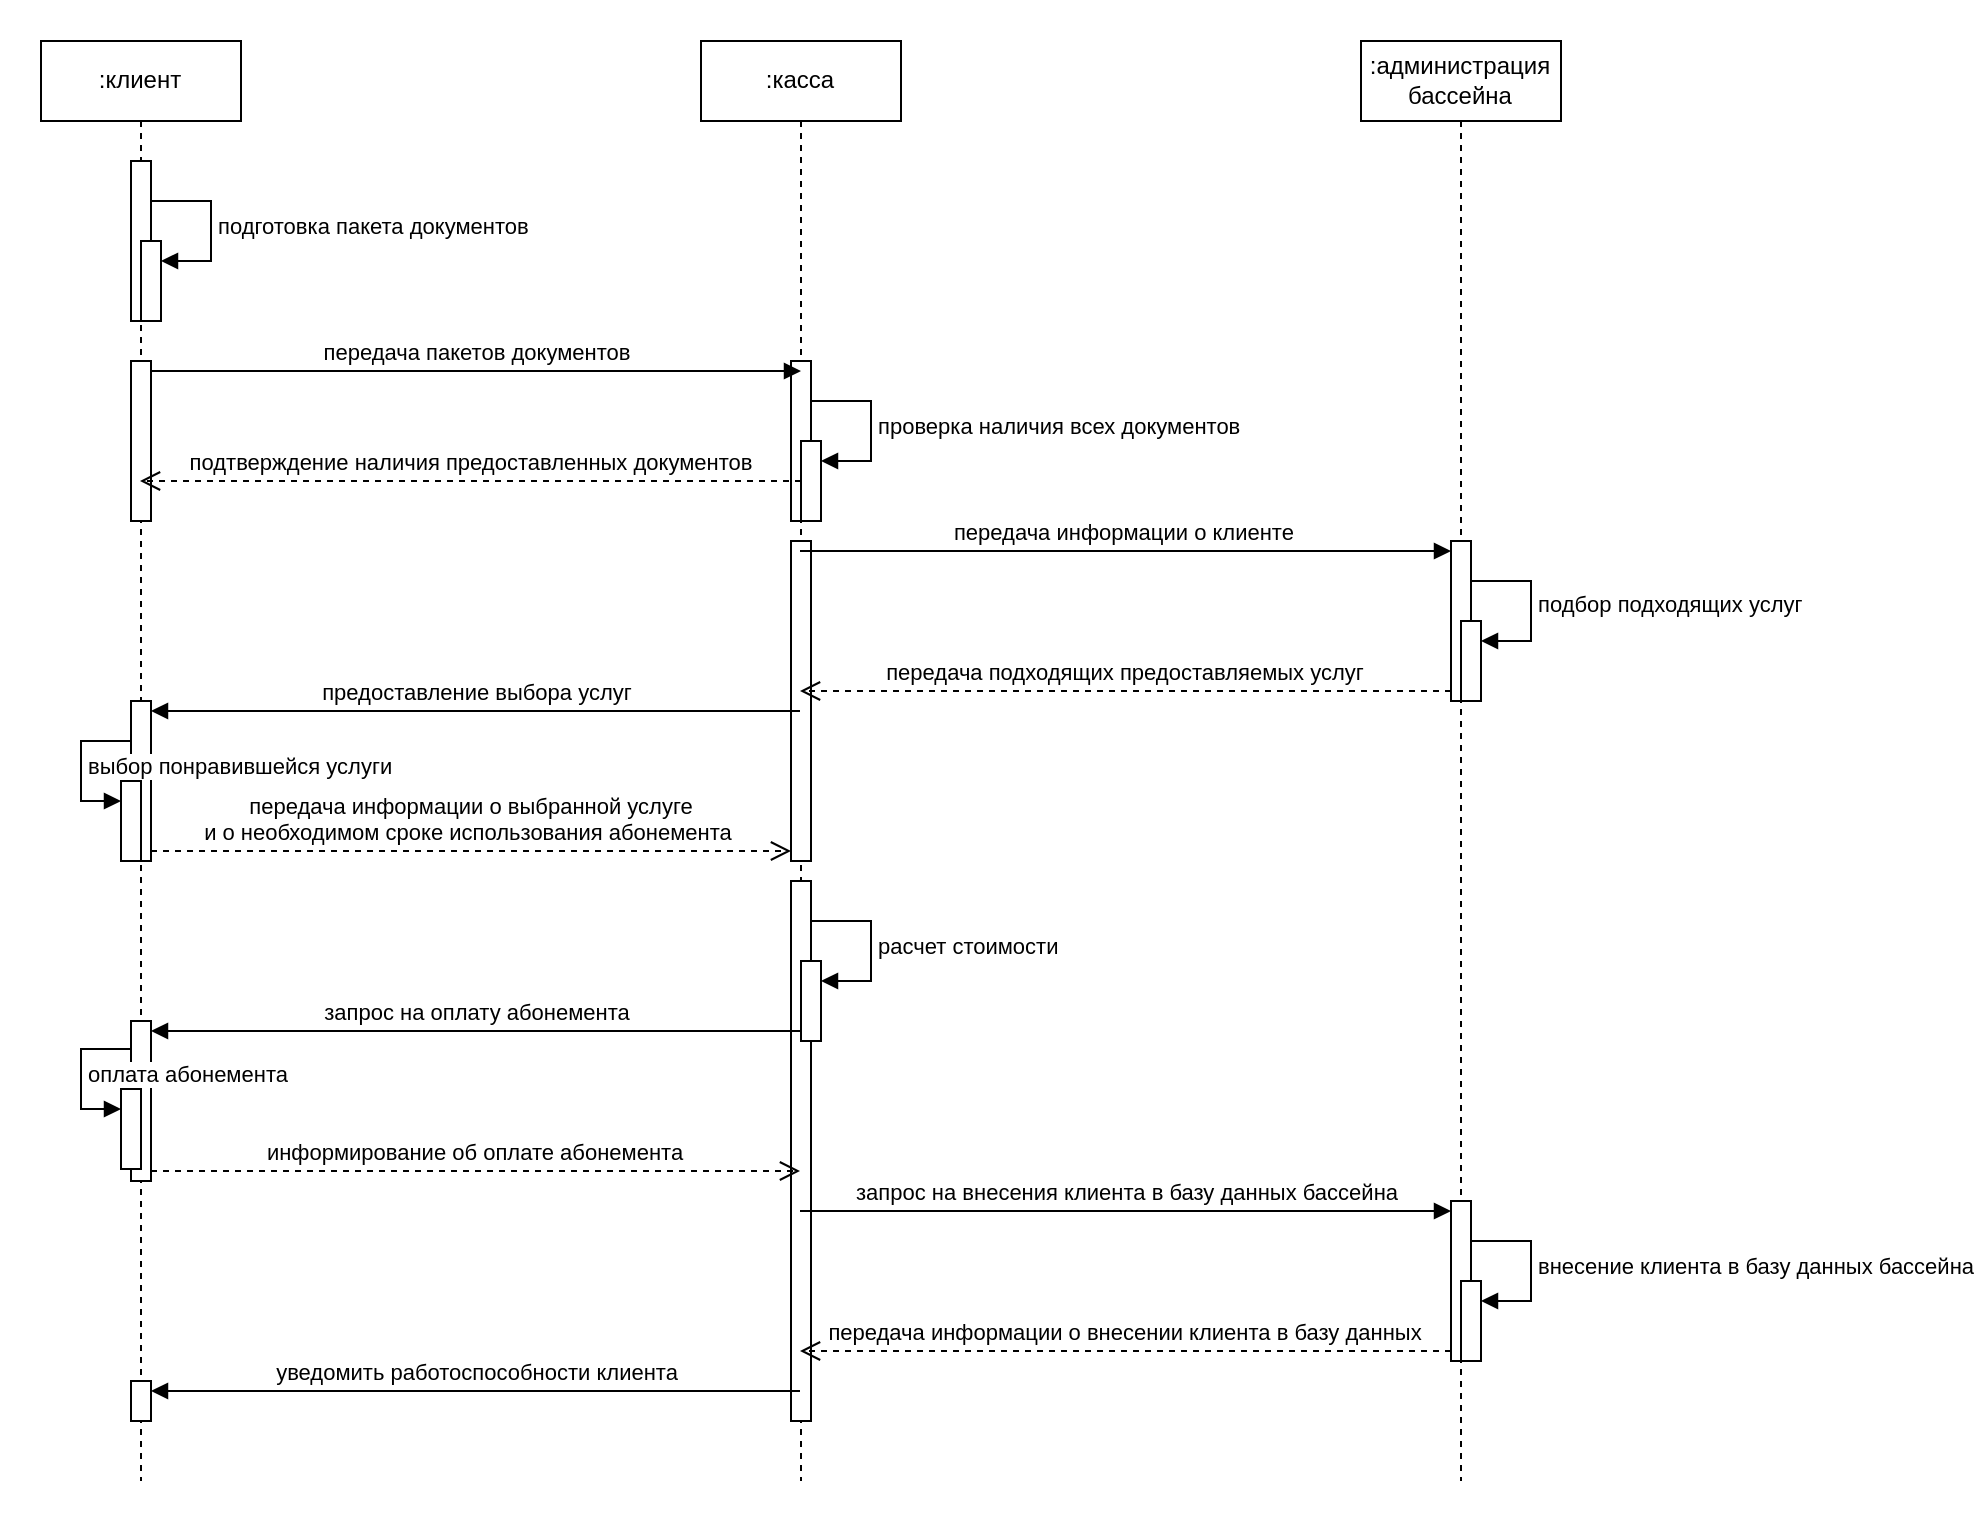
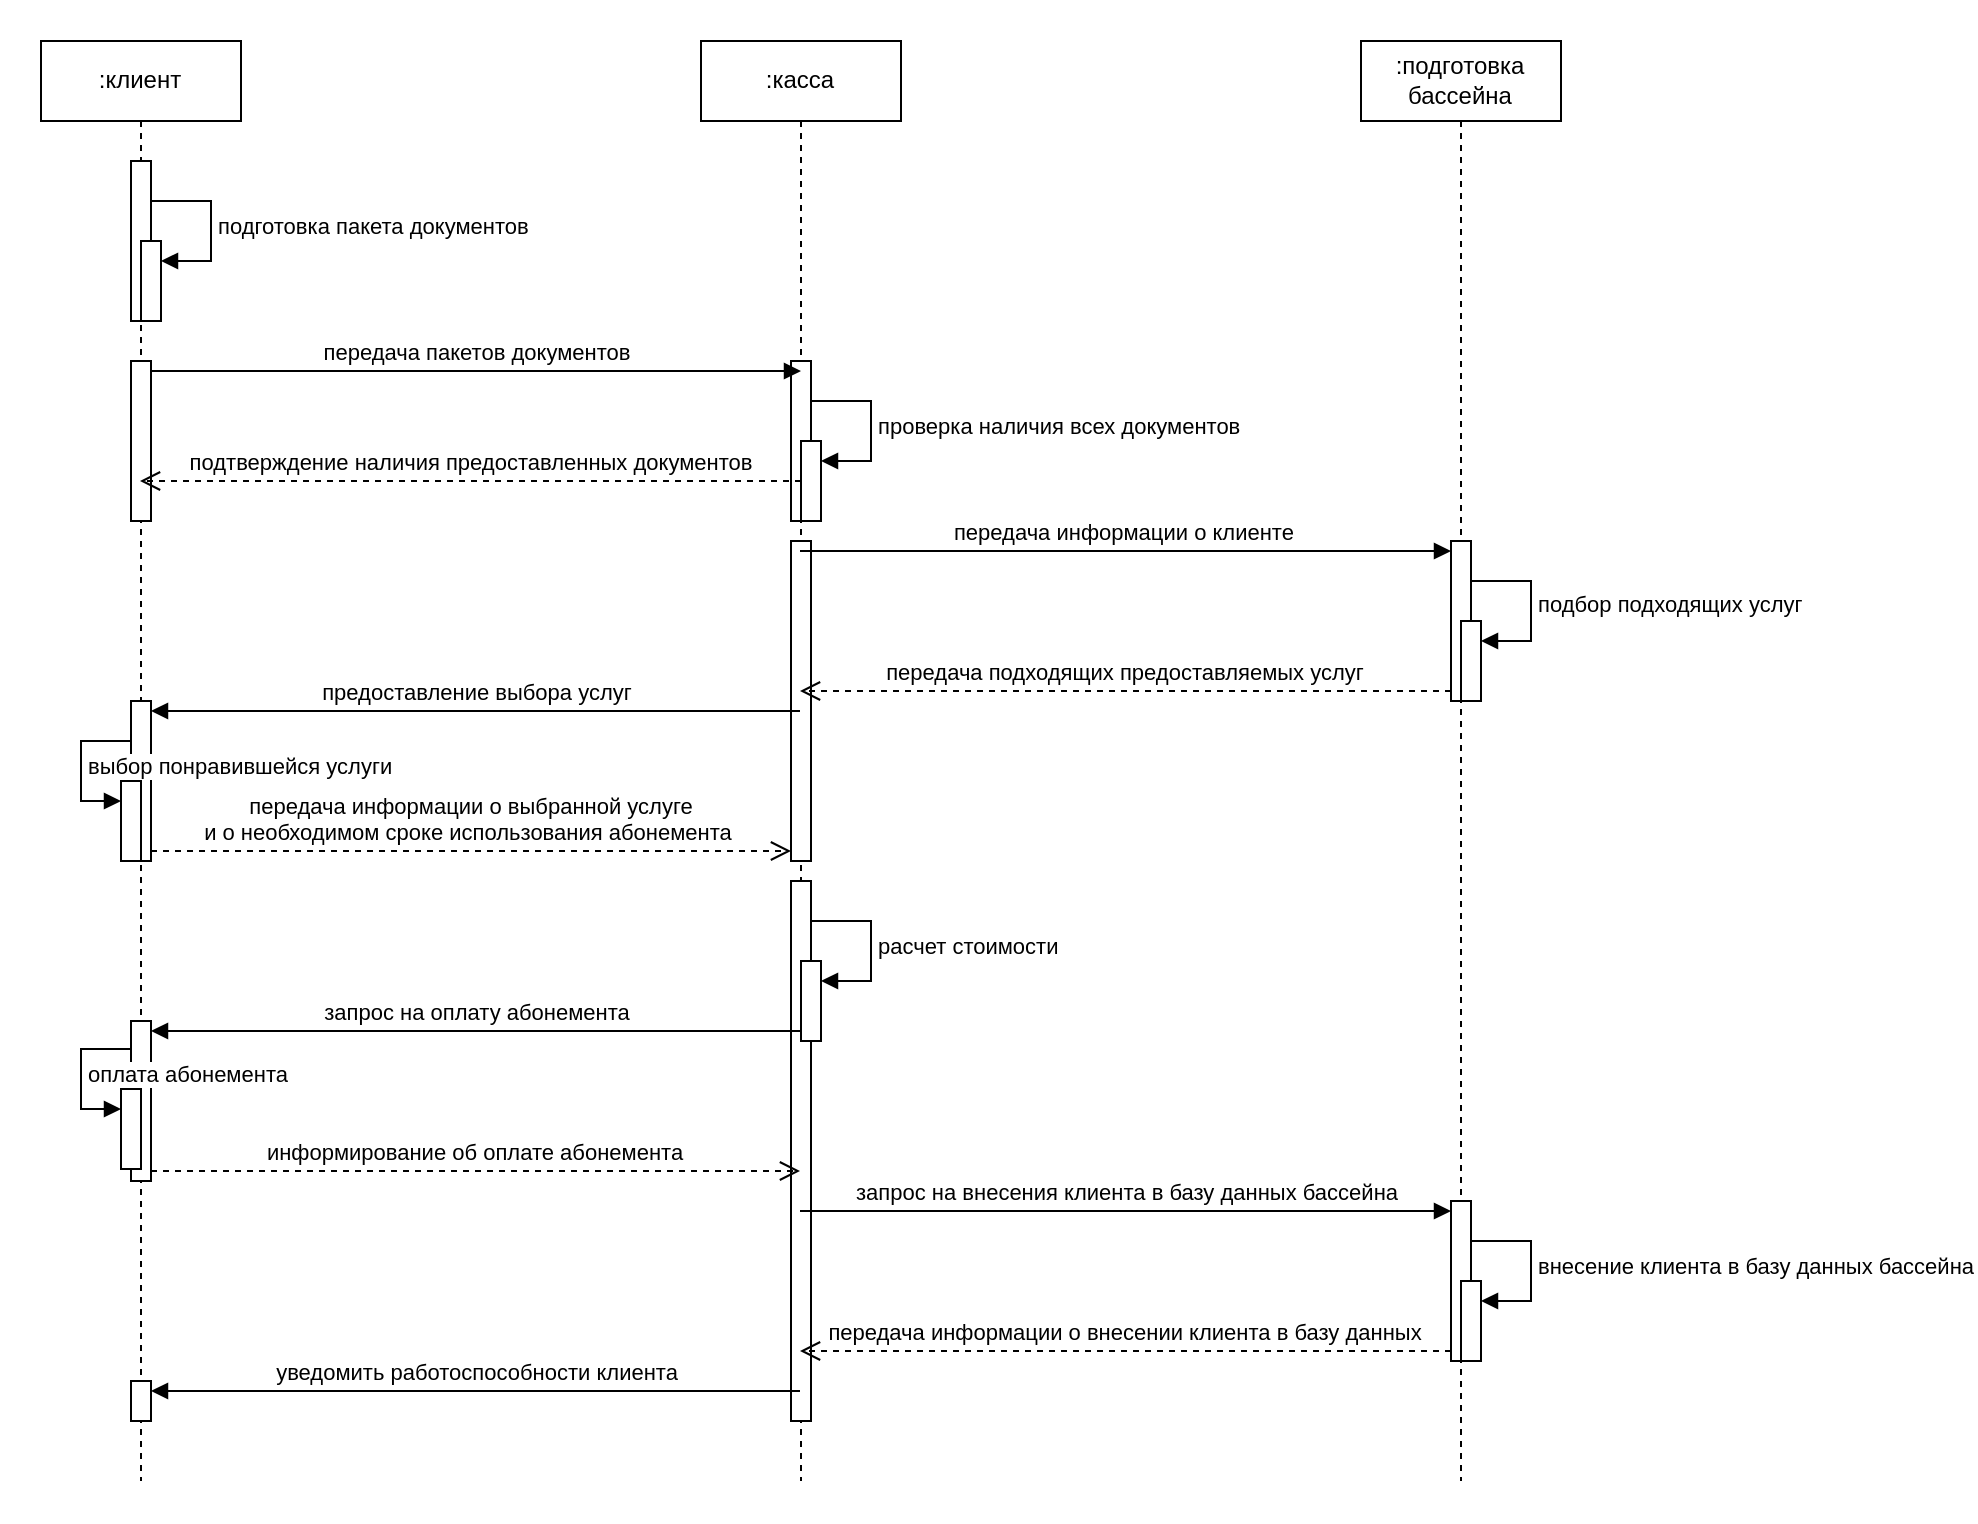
(1461, 81) -> (1461, 81)
